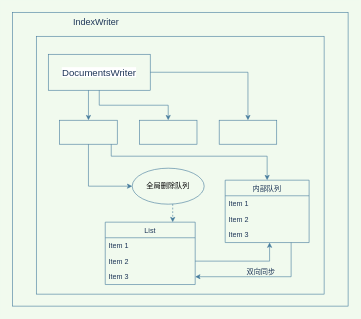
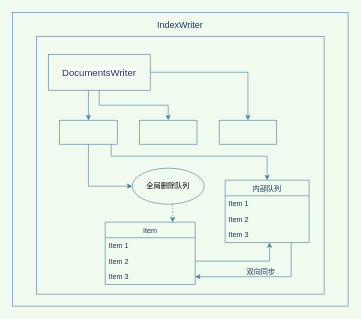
(96, 21) -> (180, 24)
(150, 230) -> (150, 230)
